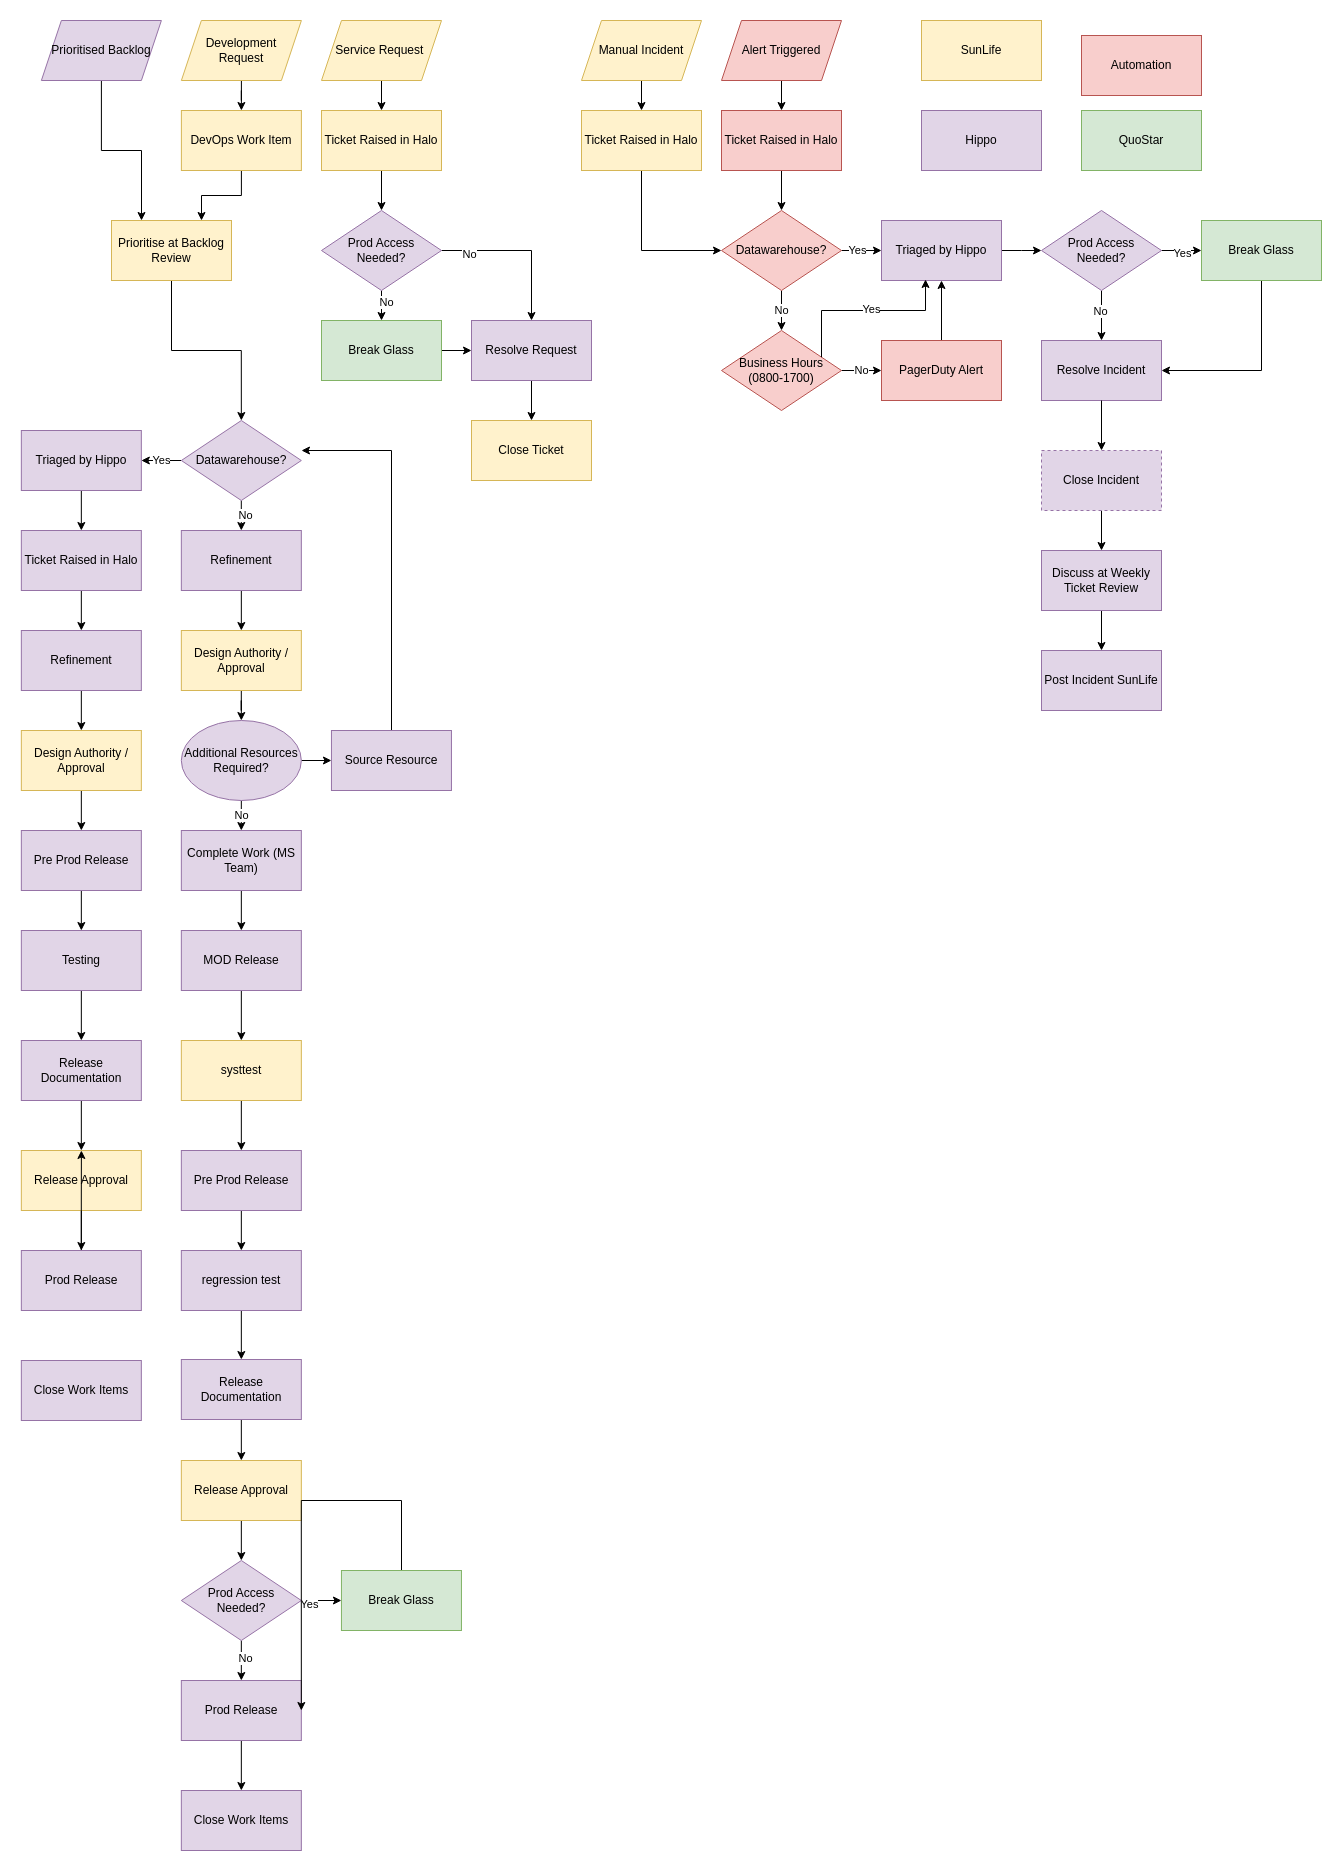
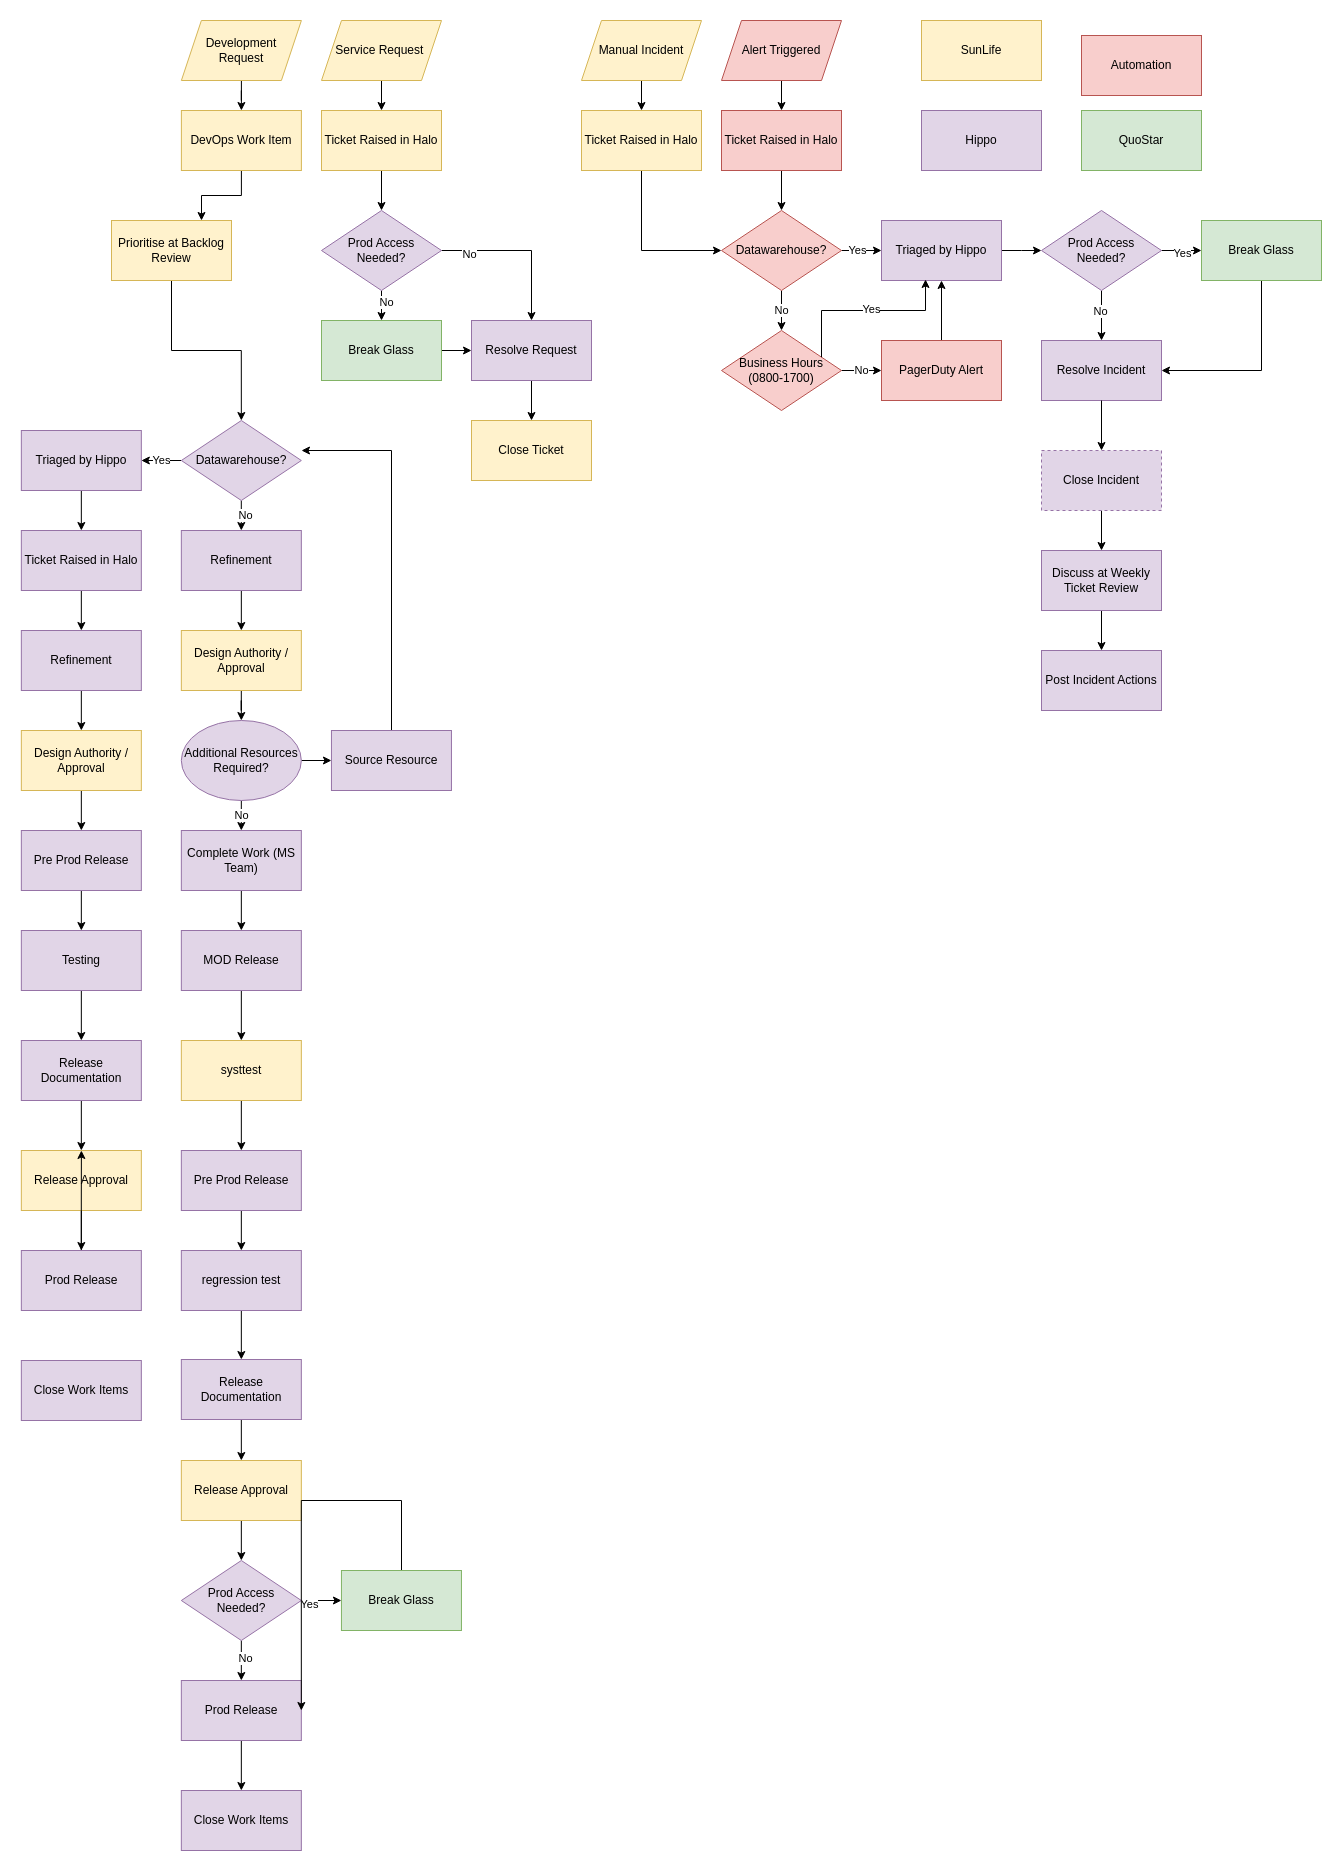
(101, 51) -> none
(117, 151) -> none
(1102, 681) -> (1102, 681)
